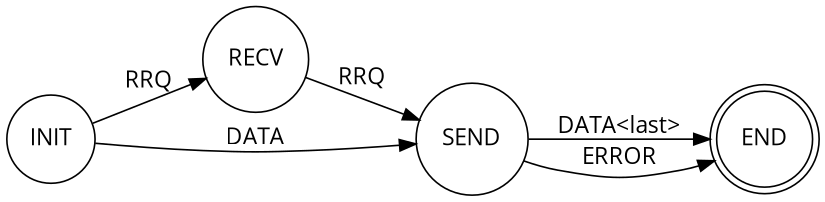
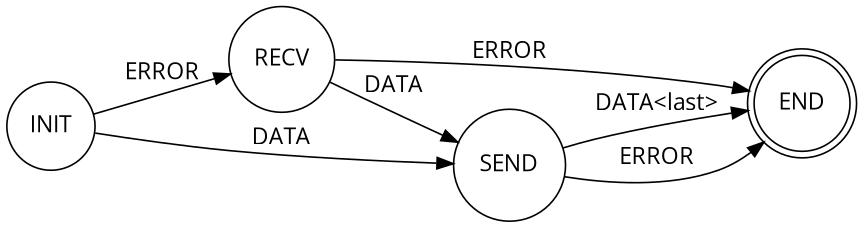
none -> (534, 68)
(362, 78) -> (394, 86)
(149, 81) -> (162, 73)
